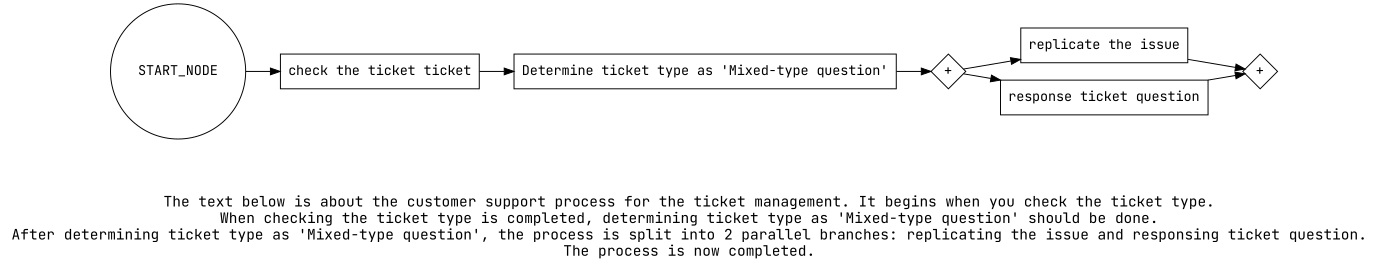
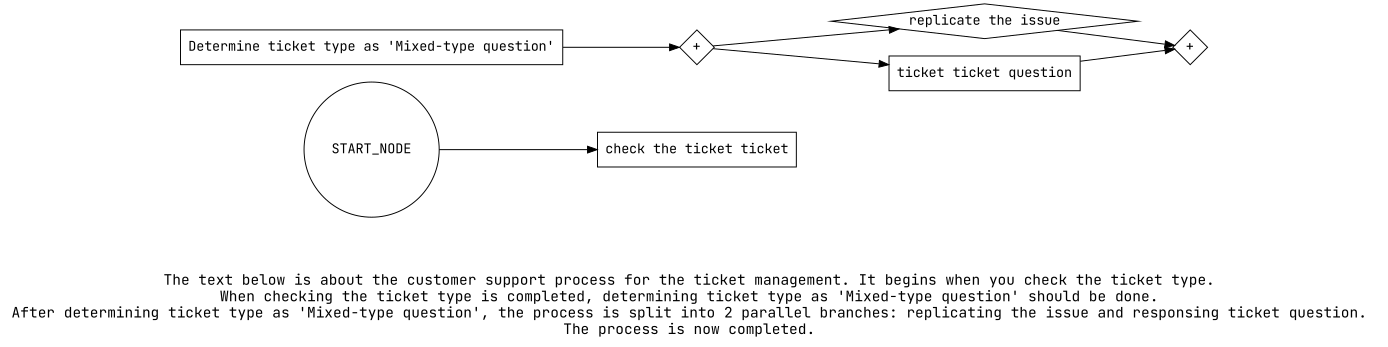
(1104, 45) -> (985, 21)
(492, 71) -> none
(1104, 98) -> (985, 73)
